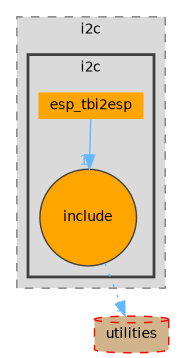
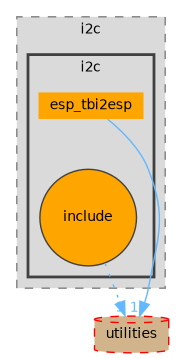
(90, 137) -> (144, 161)
